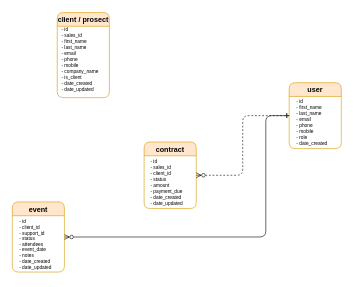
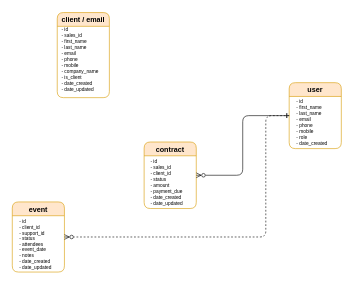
(83, 20) -> (83, 20)
(243, 153) -> (243, 153)
(229, 237) -> (229, 237)
